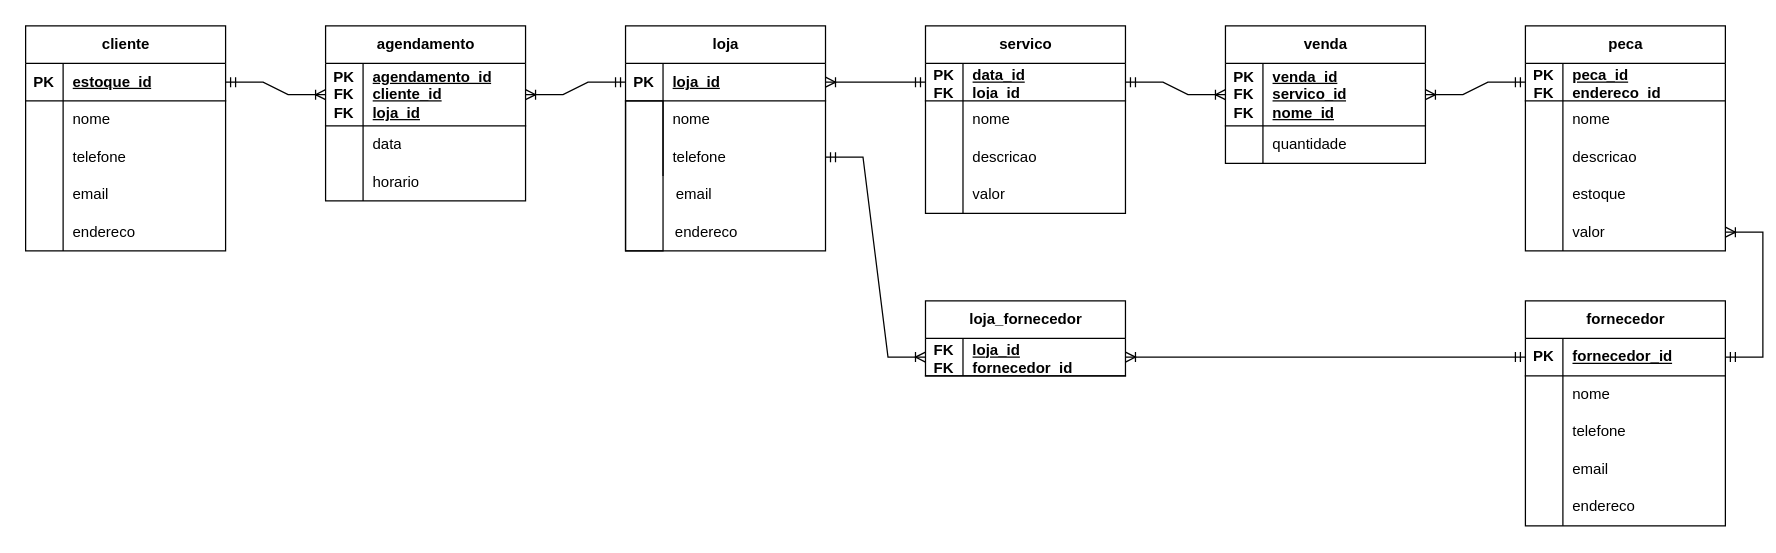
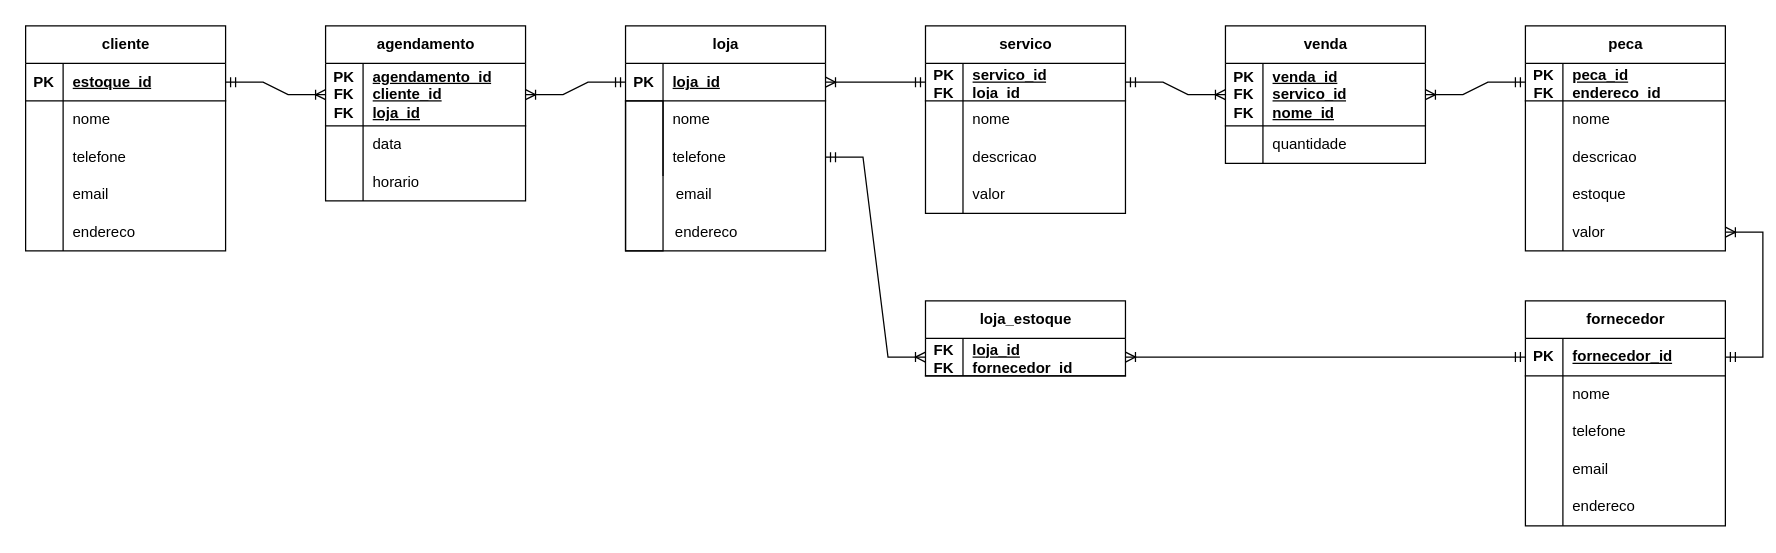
(1001, 82) -> (1011, 82)
(1026, 319) -> (1026, 319)
